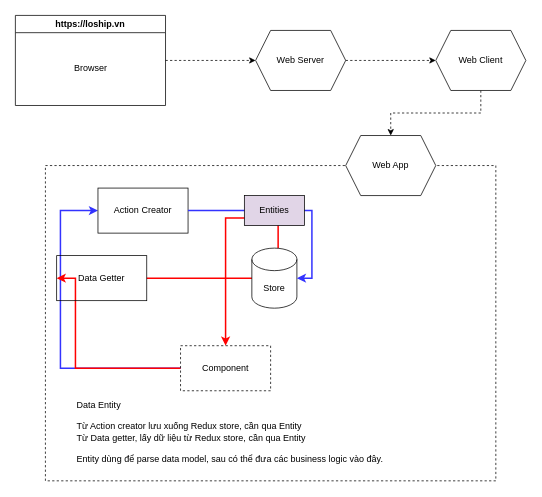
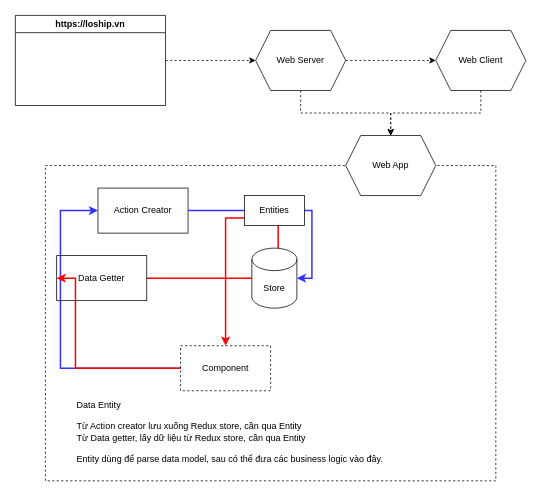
(90, 68) -> none
none -> (333, 113)
(274, 210) -> (274, 210)
